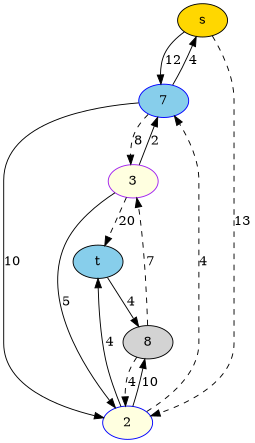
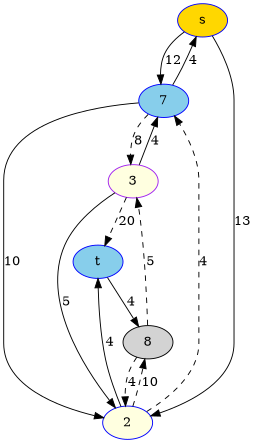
(203, 20) -> (203, 20)
(155, 141) -> (155, 141)
(234, 242) -> (234, 242)
(98, 262) -> (98, 262)
(151, 262) -> (151, 262)
(138, 387) -> (138, 387)
